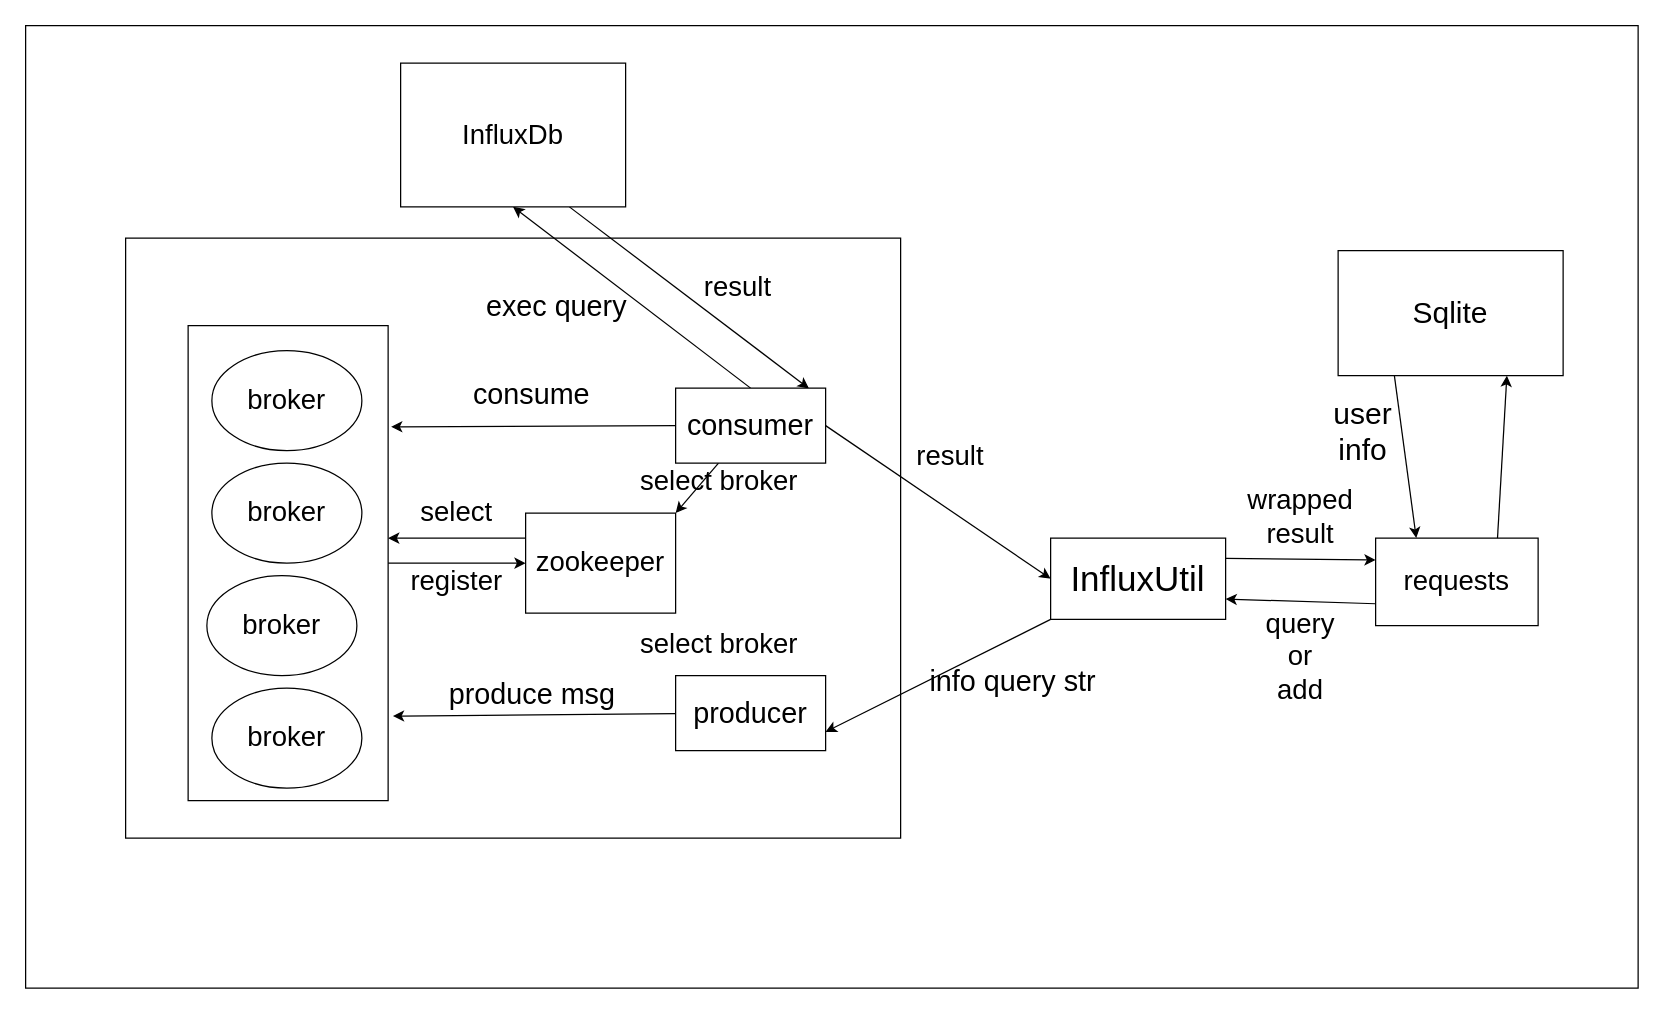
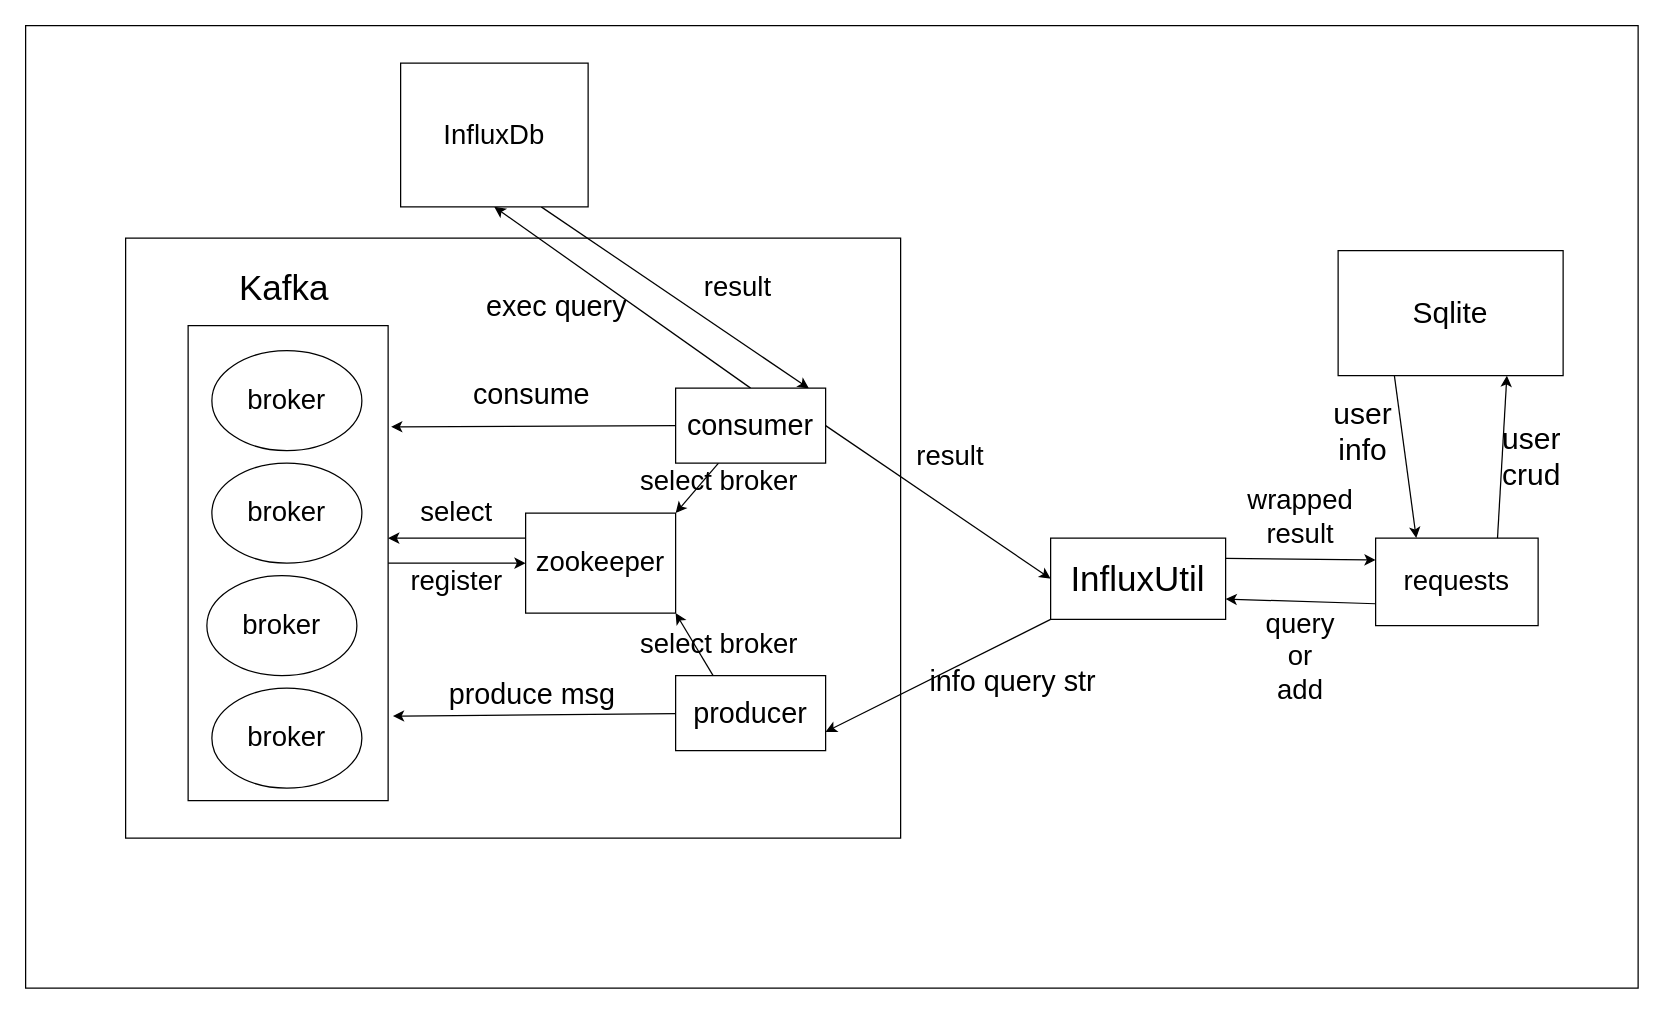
(513, 135) -> (494, 135)
none -> (288, 288)
none -> (1532, 457)
none -> (696, 648)
